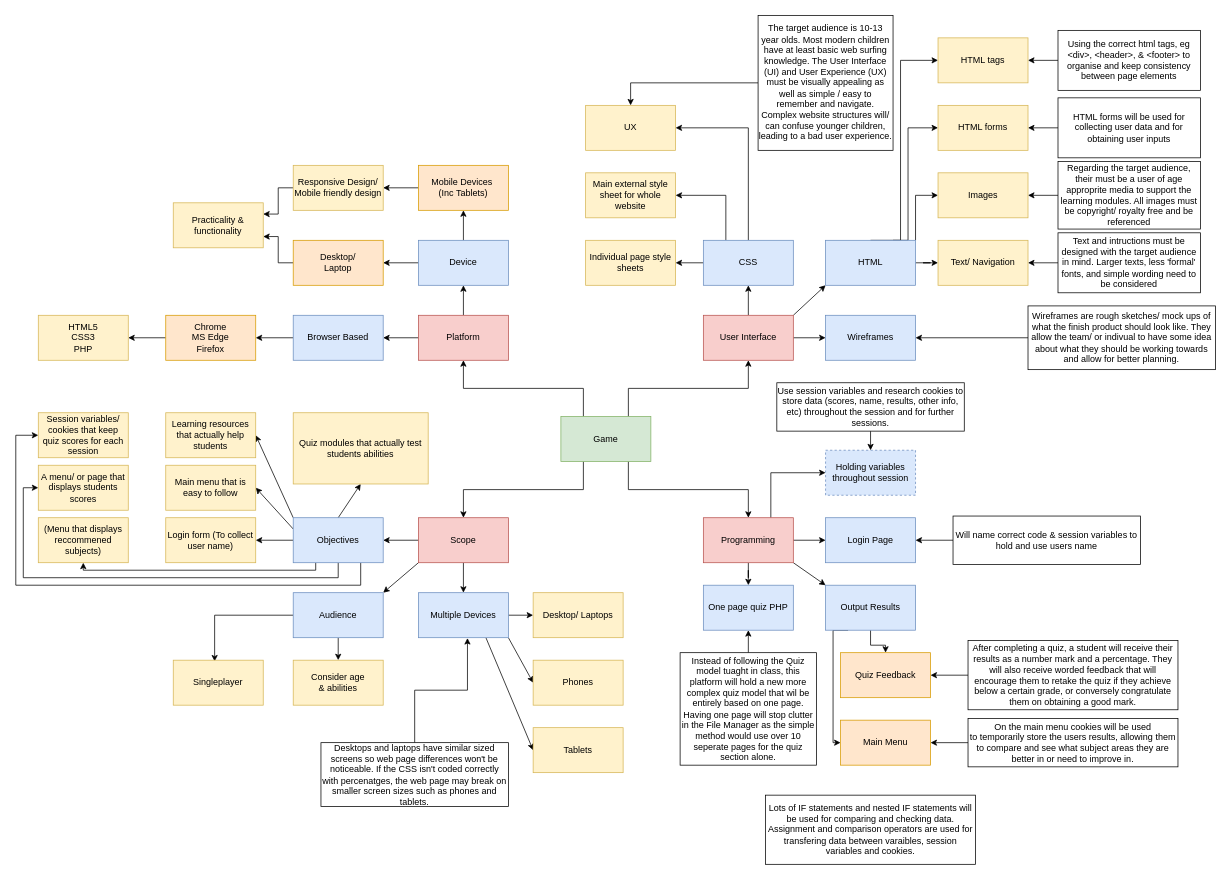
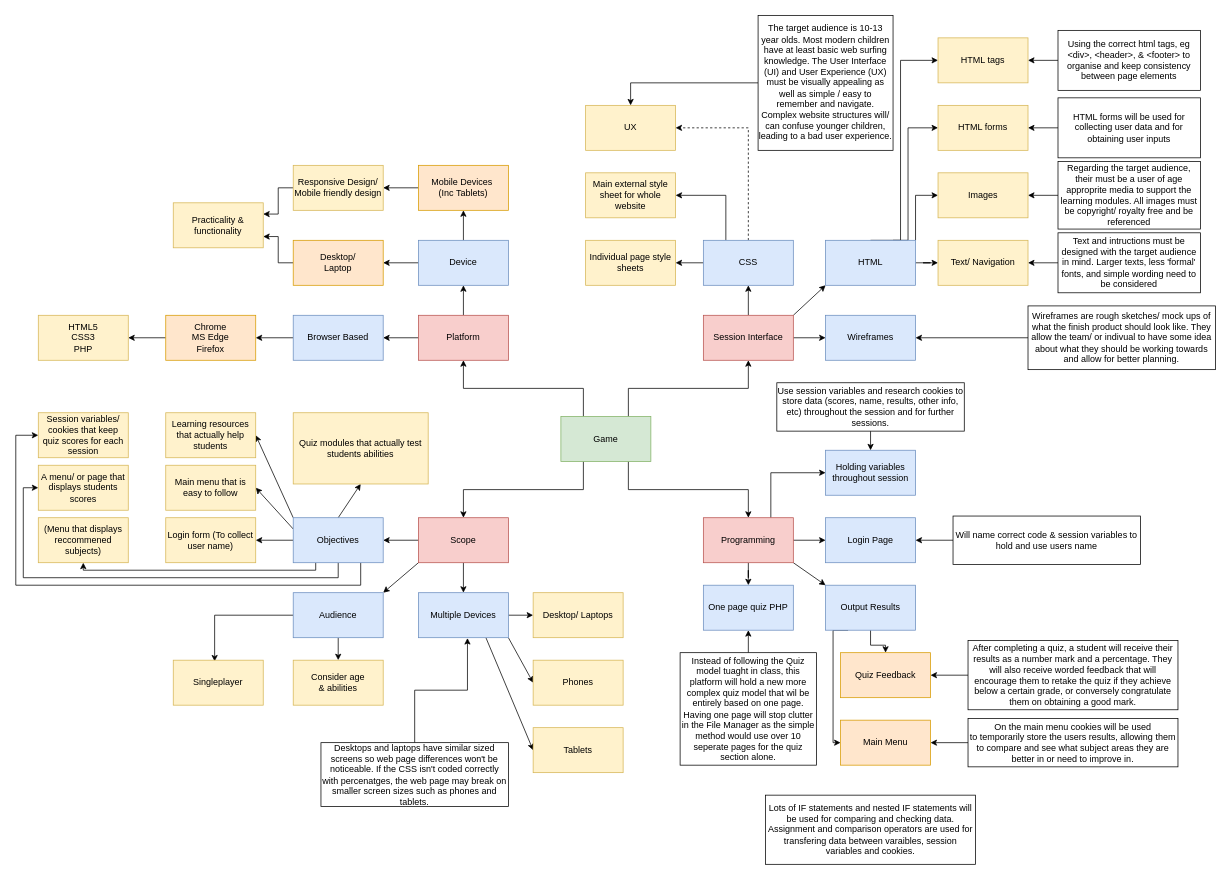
(748, 150) -> (748, 150)
(748, 338) -> (748, 338)
(870, 473) -> (870, 473)
